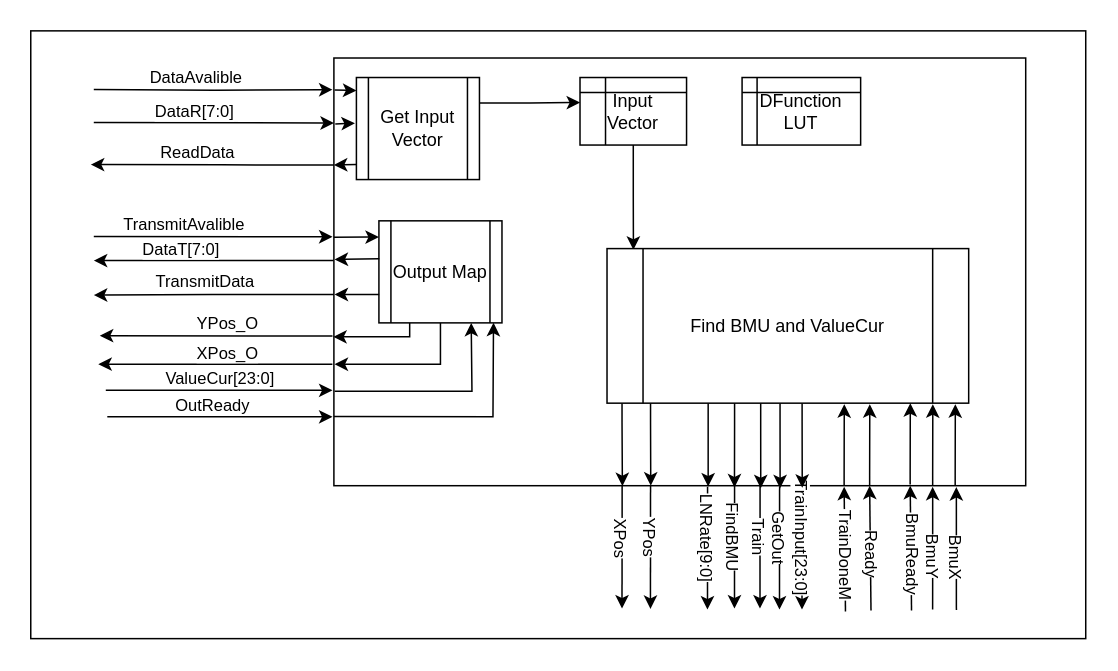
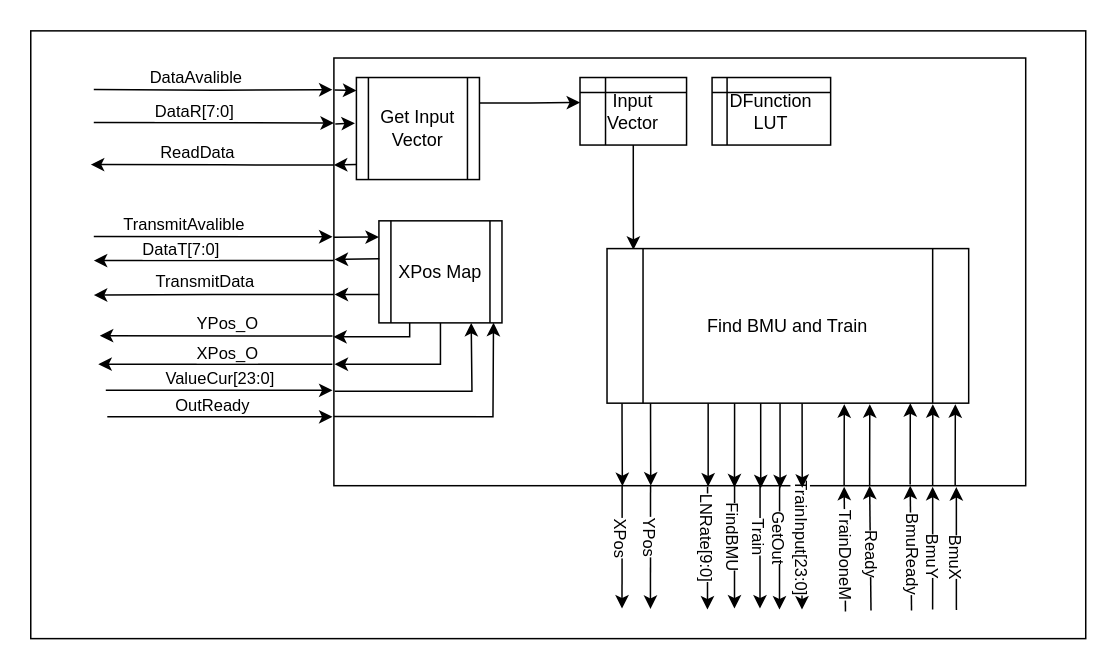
(801, 111) -> (771, 111)
(440, 272) -> (440, 272)
(788, 326) -> (788, 326)
